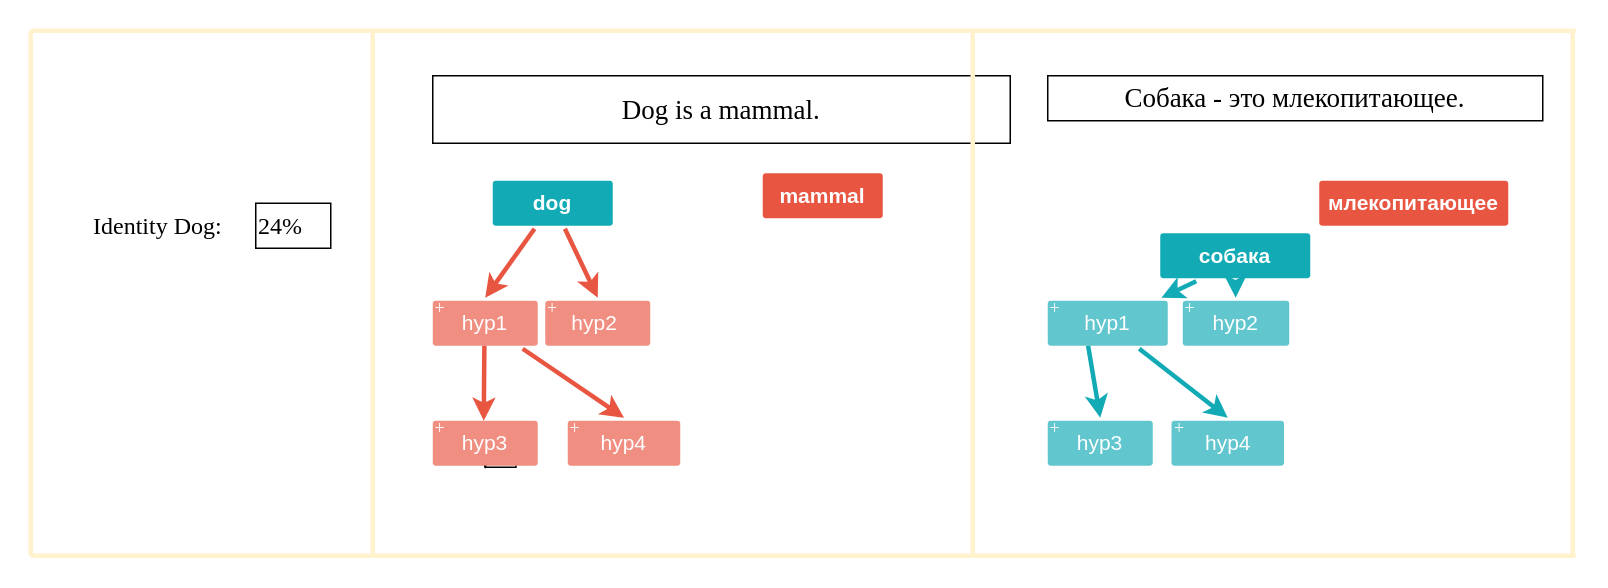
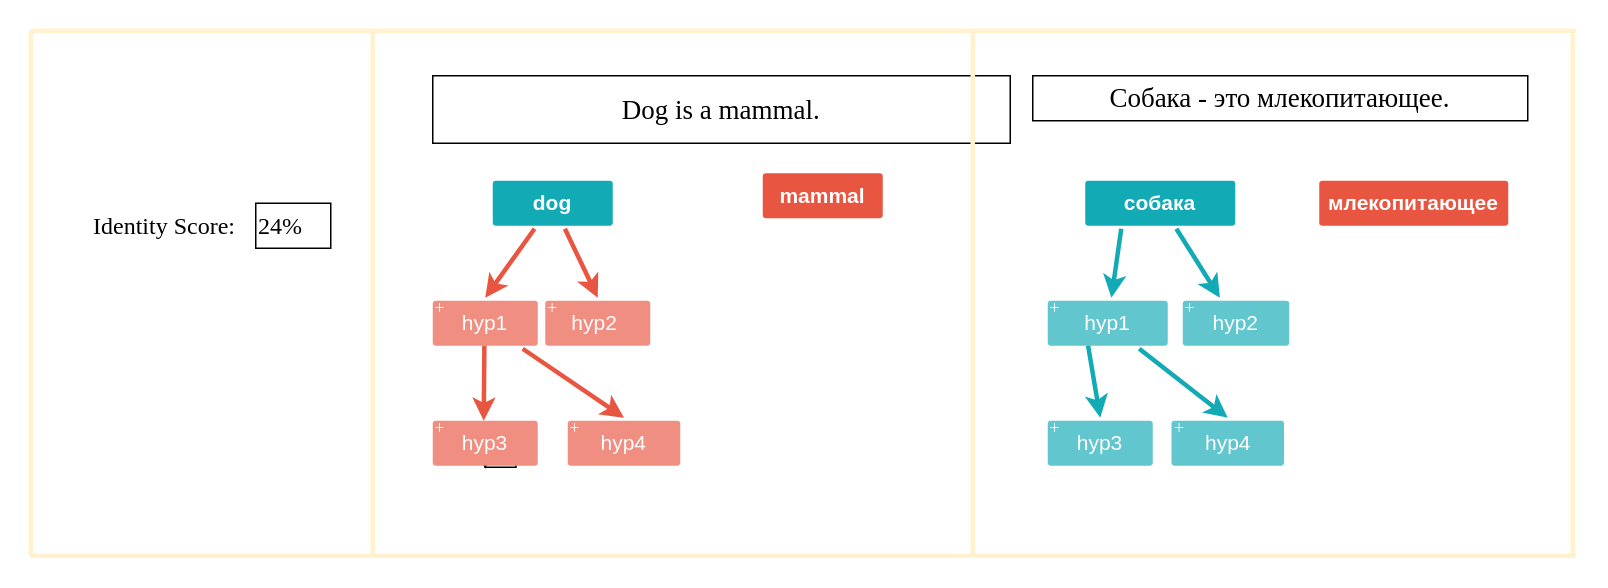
(1295, 98) -> (1280, 98)
(172, 226) -> (185, 226)
(1235, 256) -> (1160, 203)
